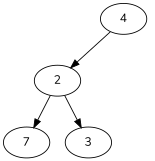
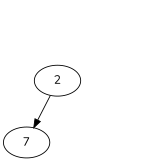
(124, 19) -> none
(88, 142) -> none
